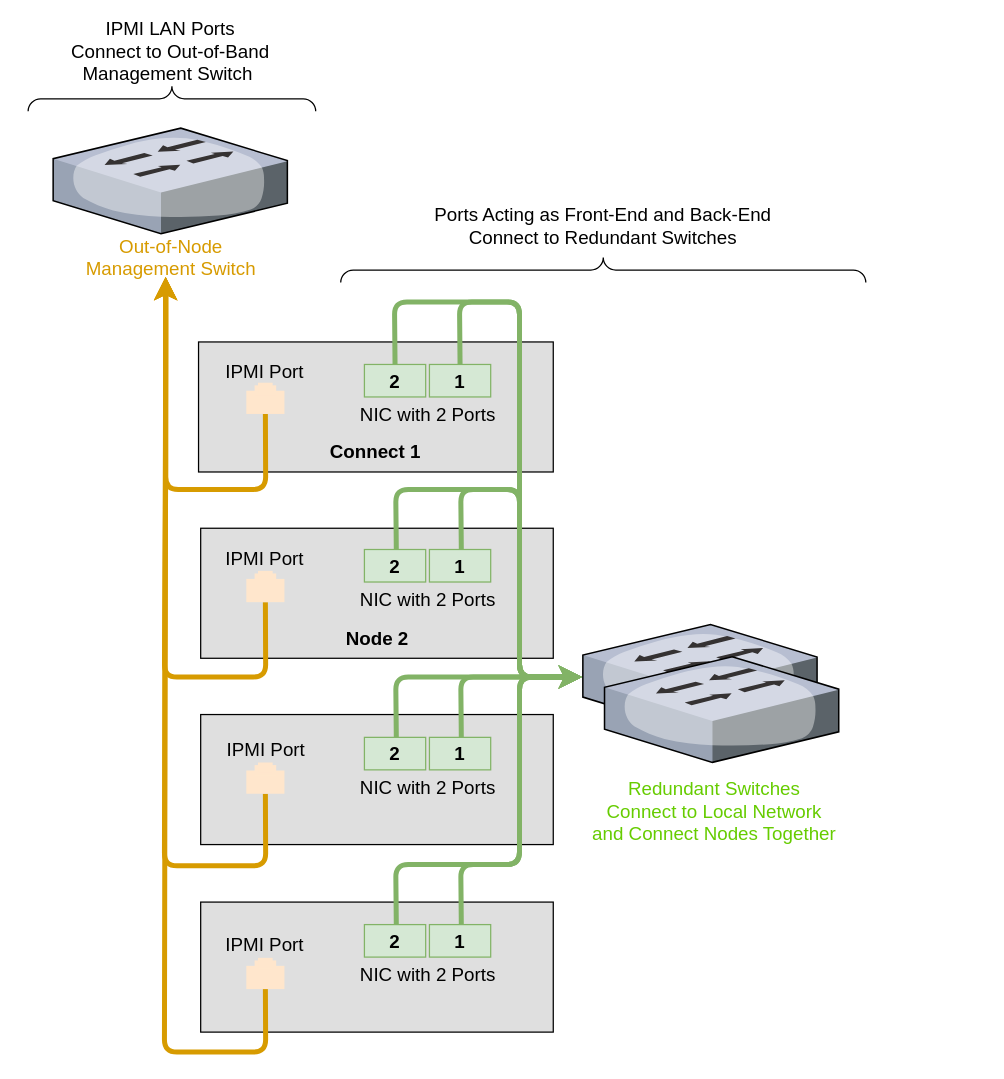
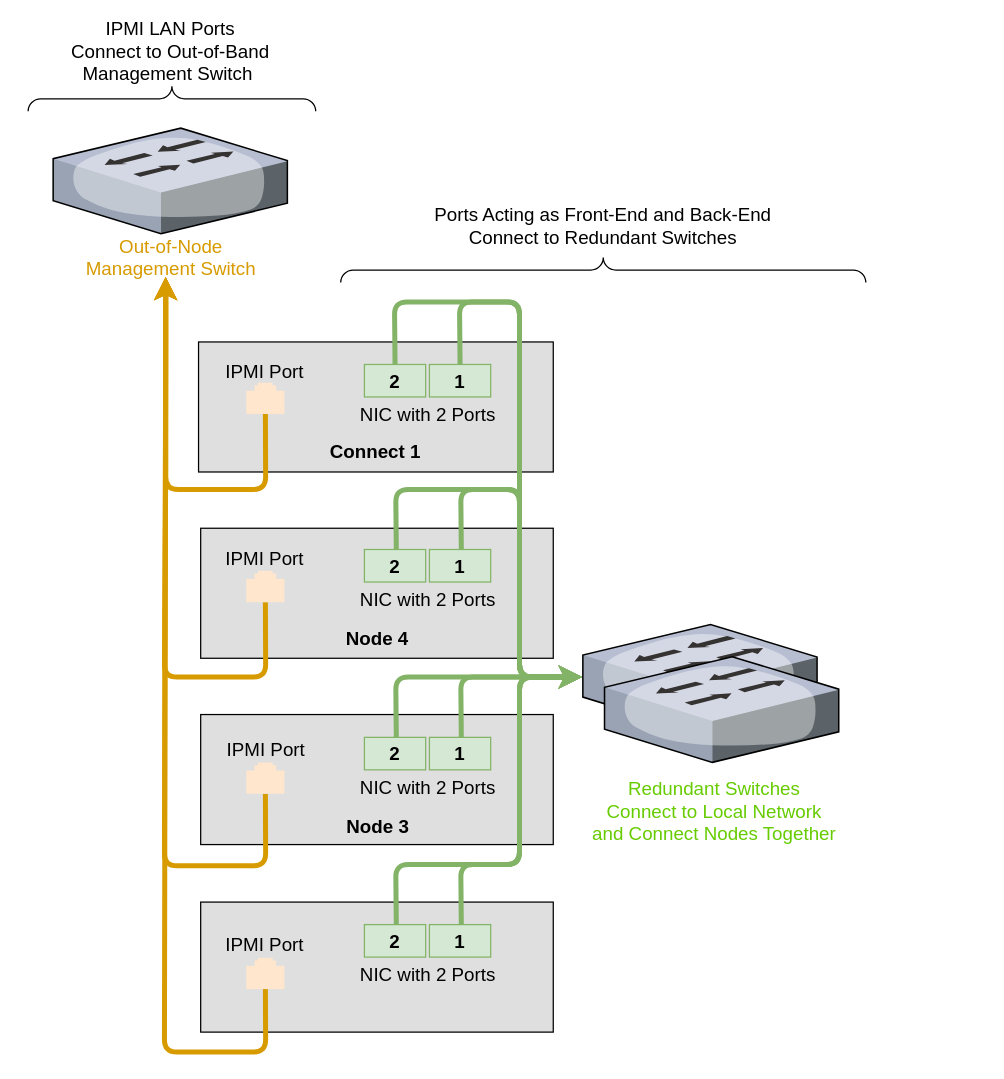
(378, 638) -> (378, 638)
none -> (378, 826)
